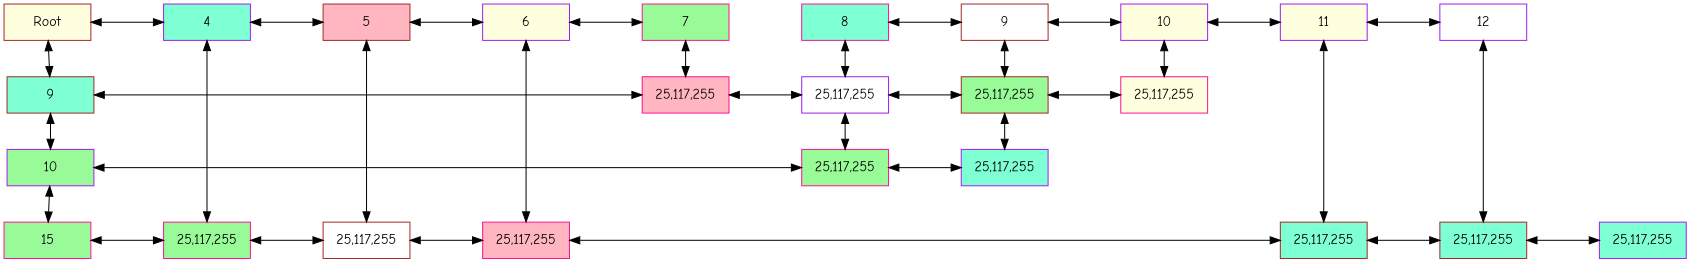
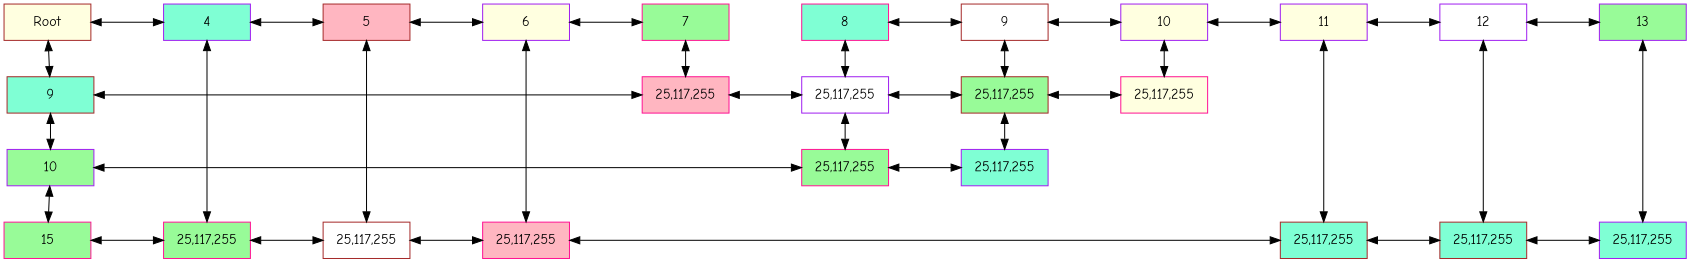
none -> (1643, 22)
